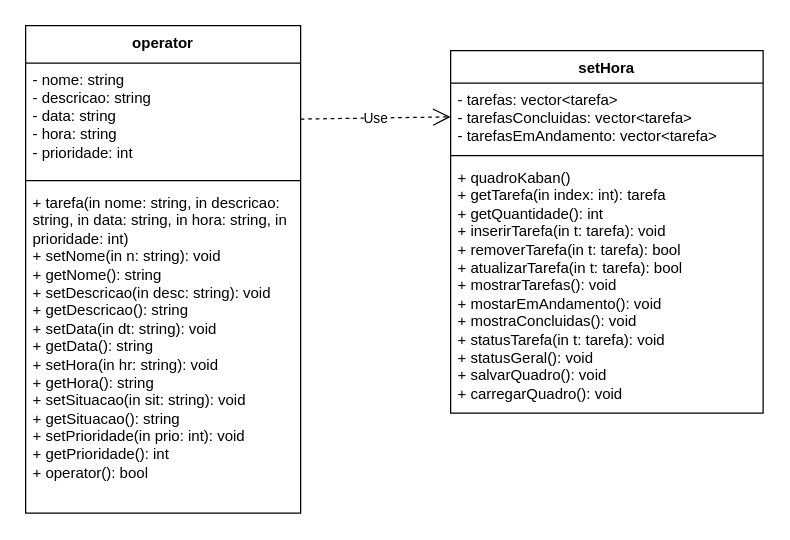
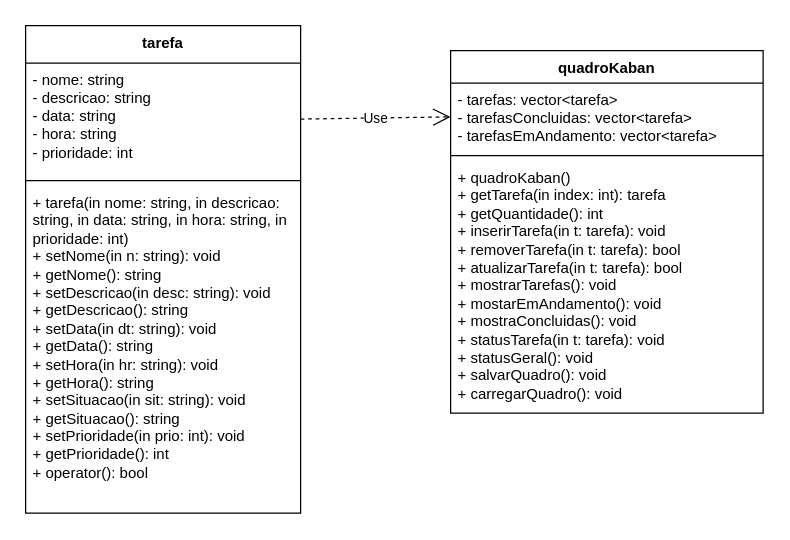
(163, 43) -> (163, 43)
(607, 68) -> (607, 68)
